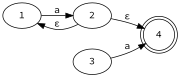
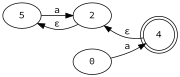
(22, 16) -> (22, 16)
(124, 22) -> (126, 37)
(92, 62) -> (92, 62)
